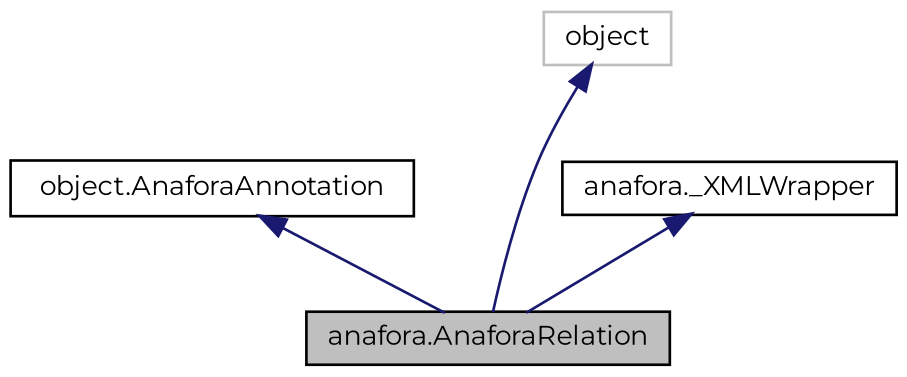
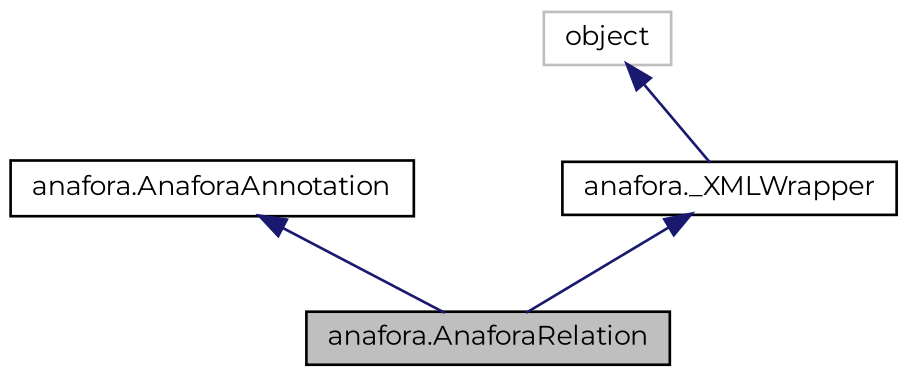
(212, 188) -> (212, 188)
(525, 196) -> (677, 124)
